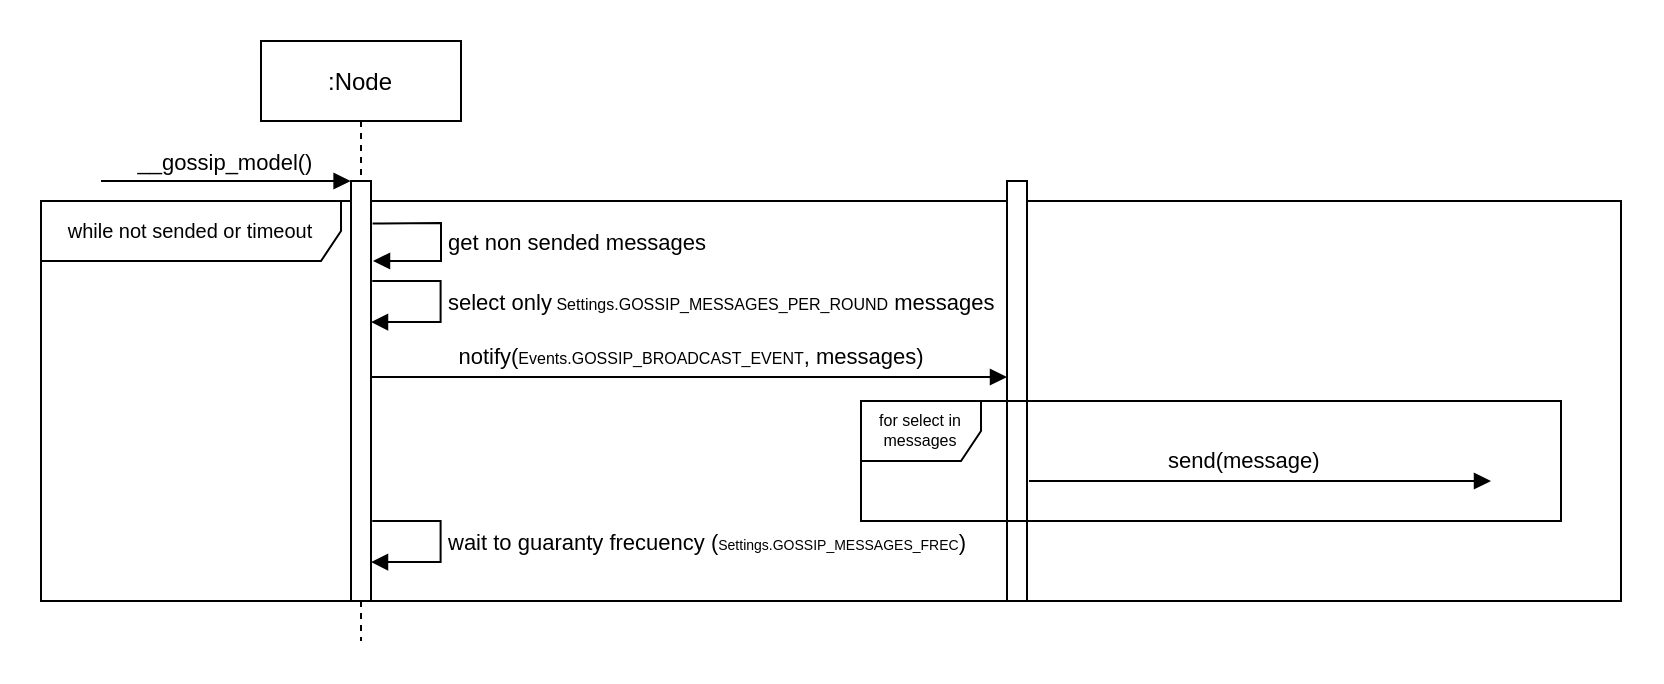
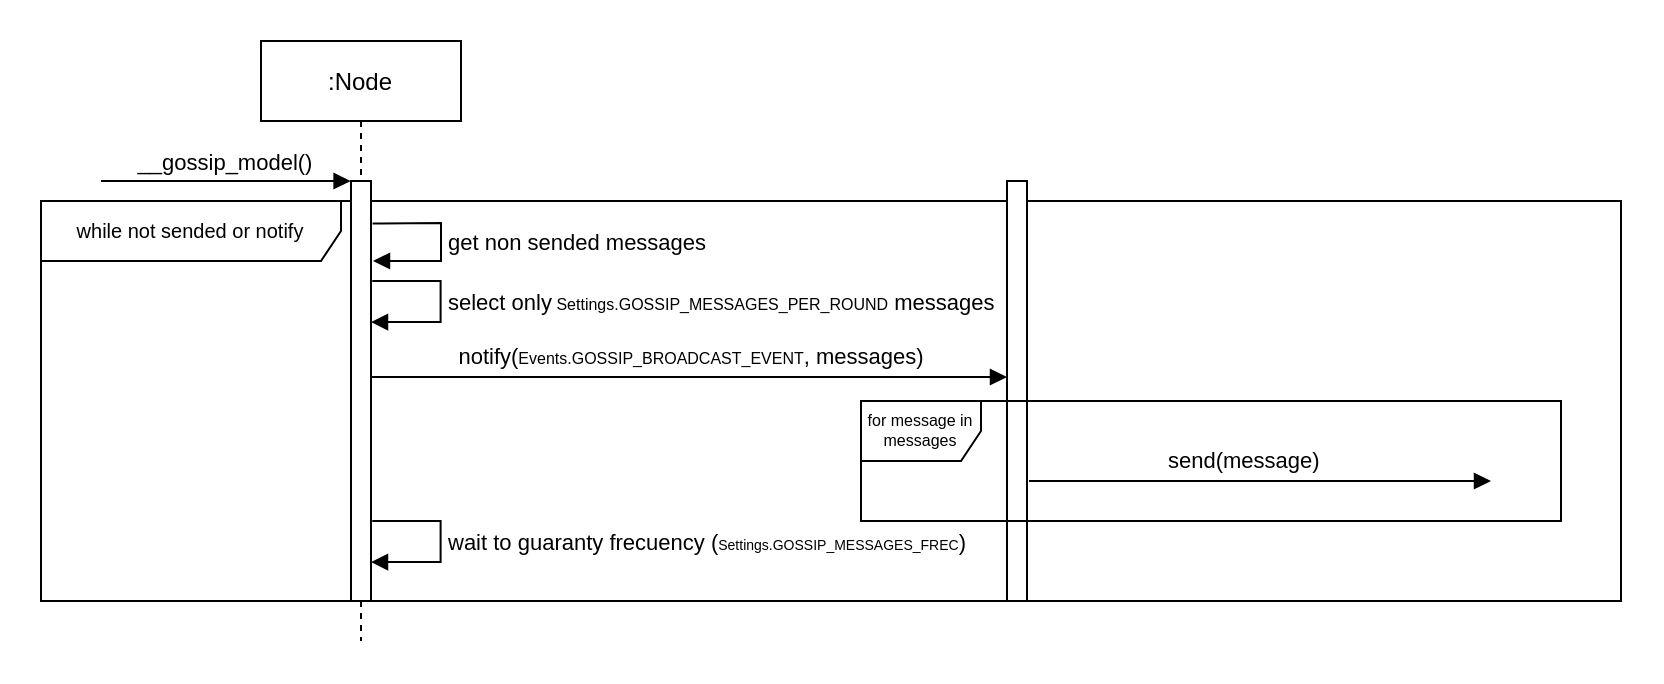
(191, 231) -> (191, 231)
(921, 431) -> (921, 431)
